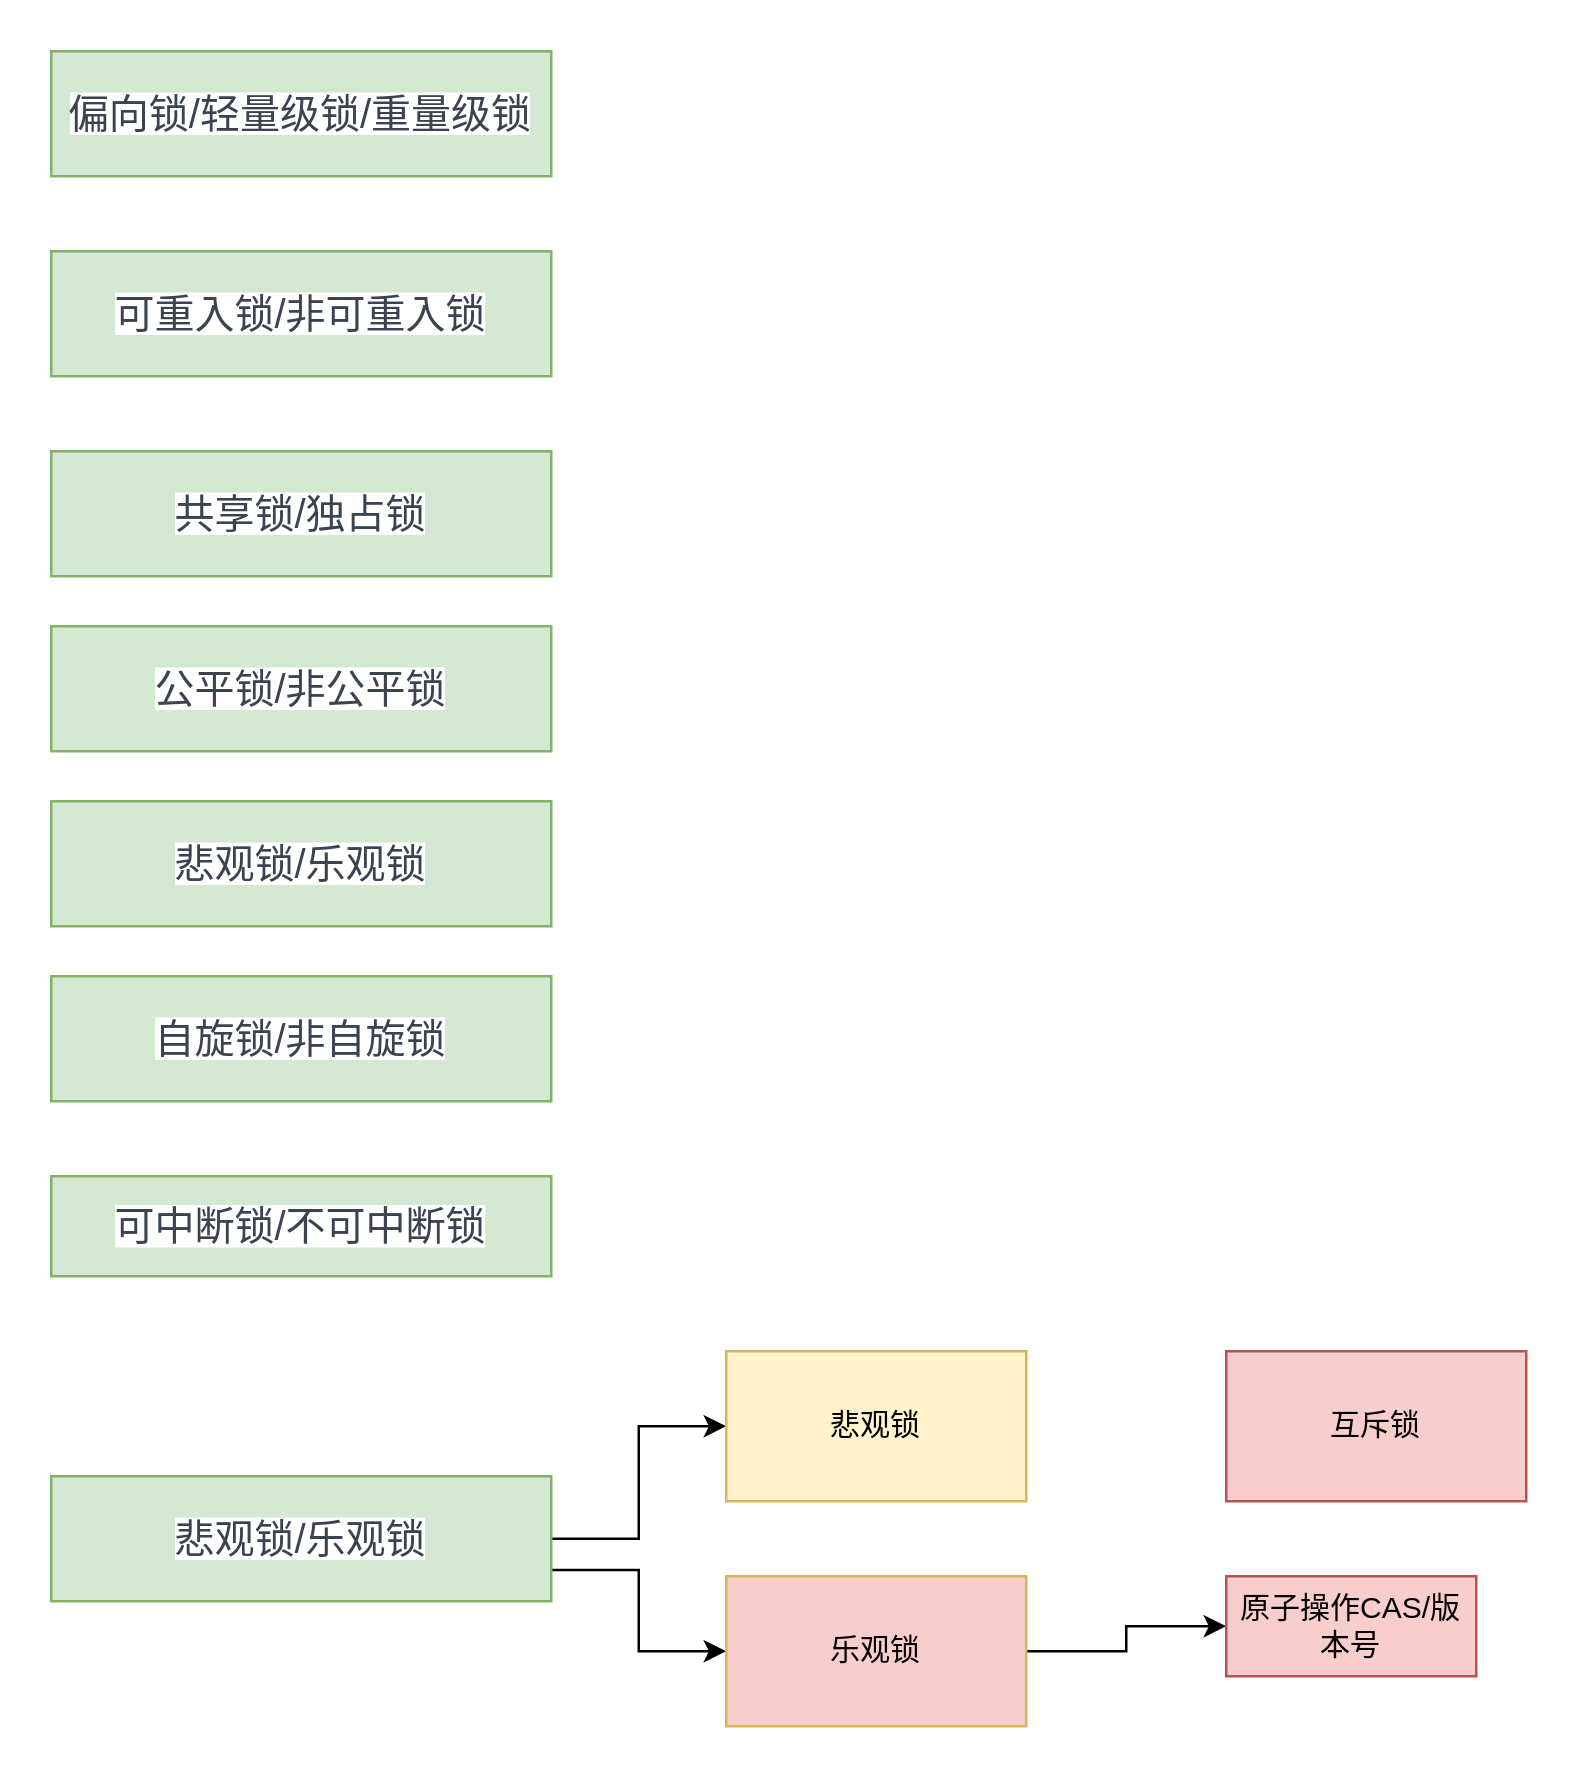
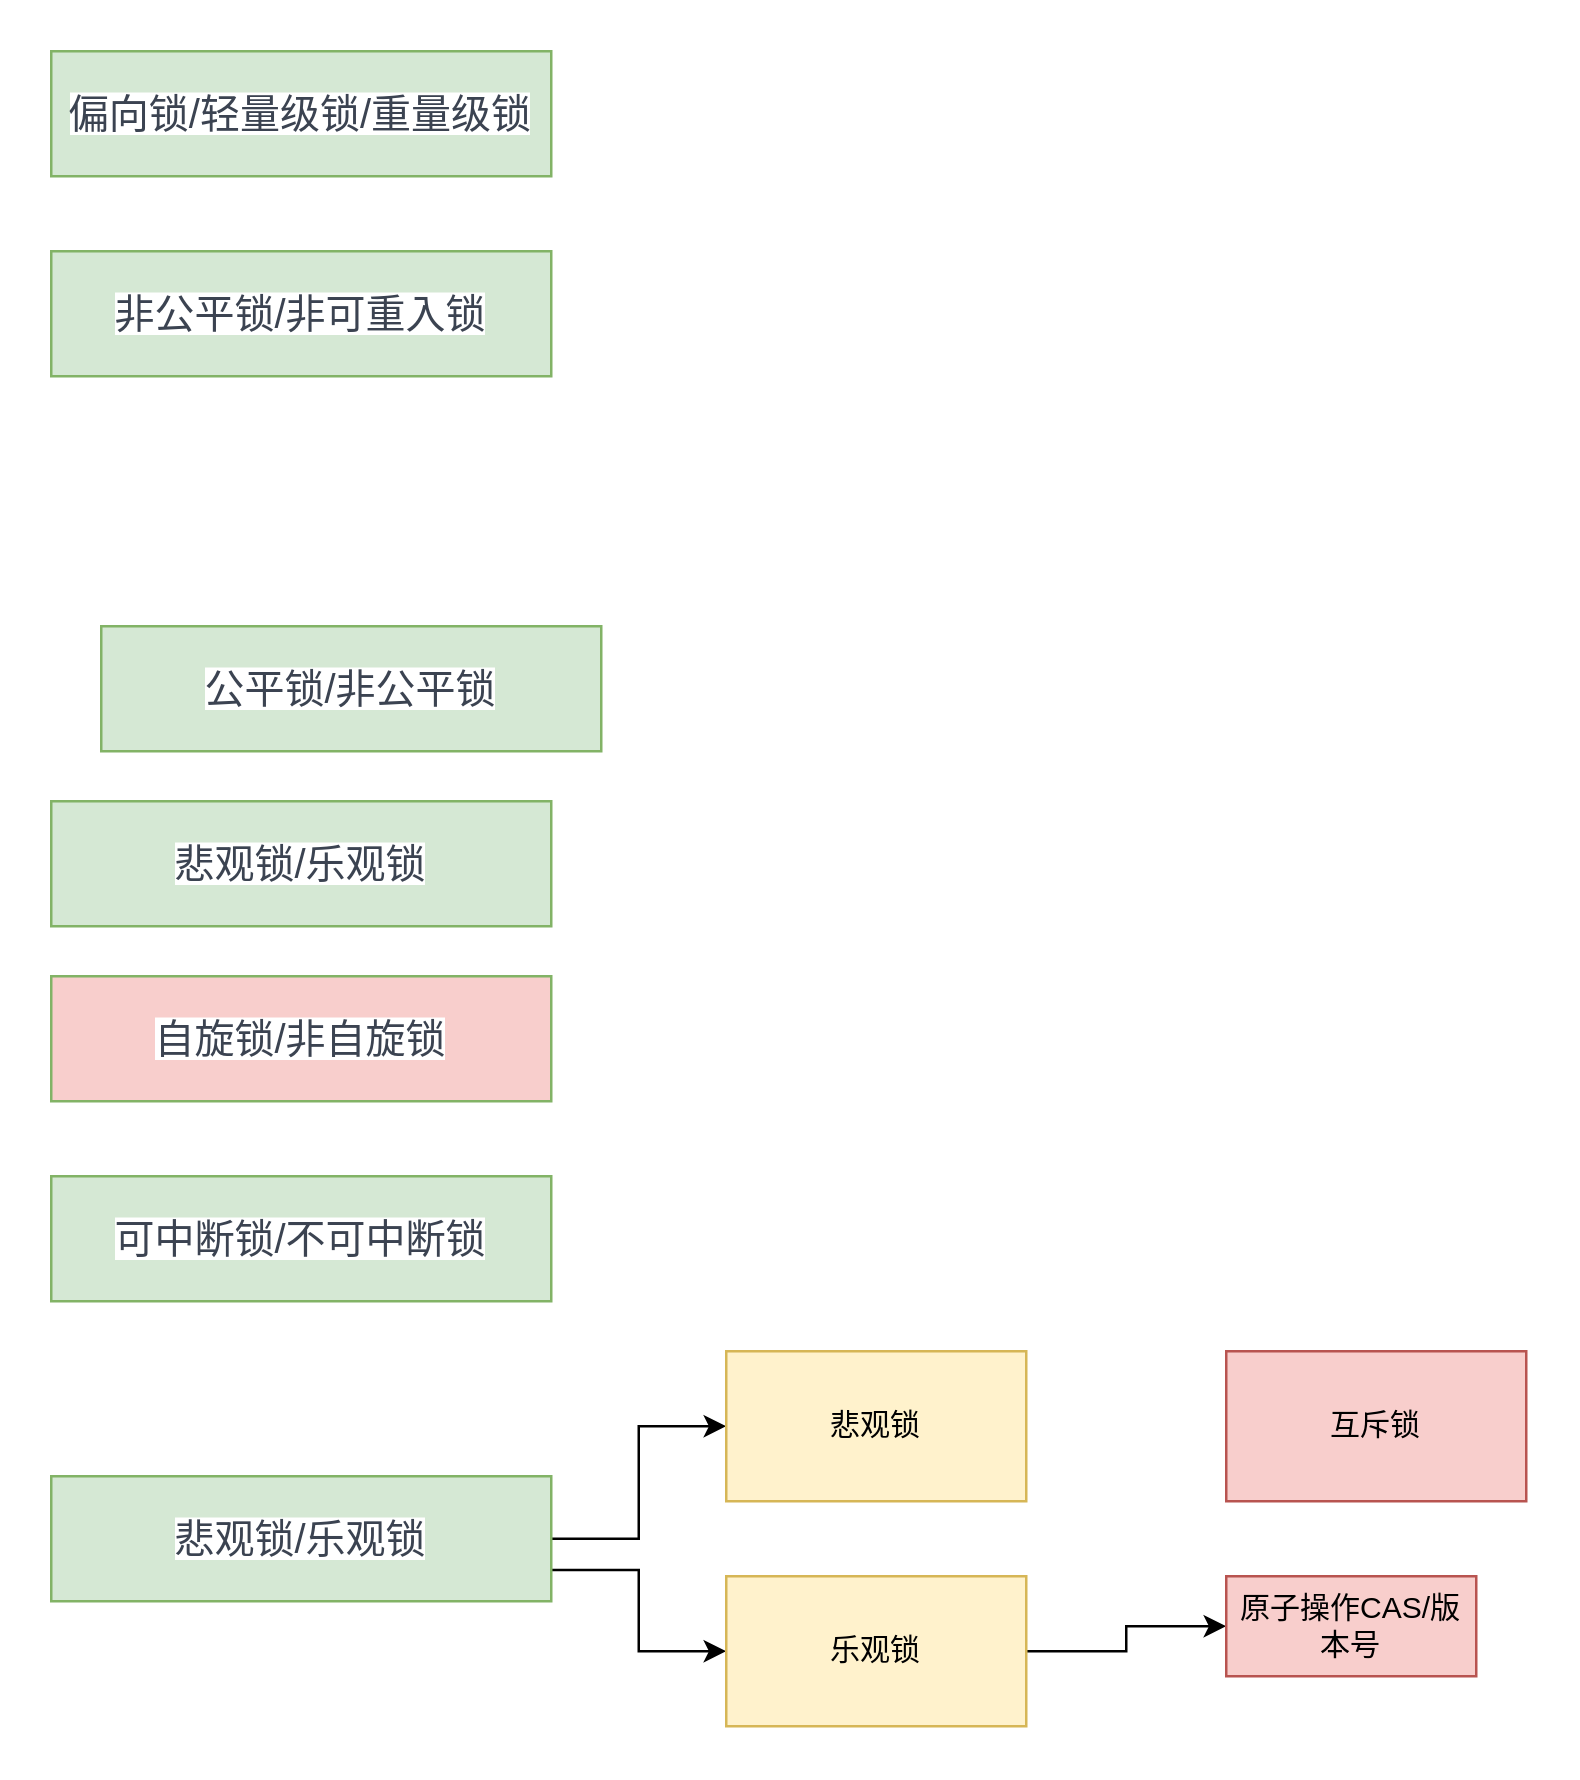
(301, 314) -> (301, 314)
(301, 514) -> none
(301, 689) -> (351, 689)
(301, 1039) -> (301, 1039)
(301, 1226) -> (301, 1239)
(876, 1651) -> (876, 1651)
